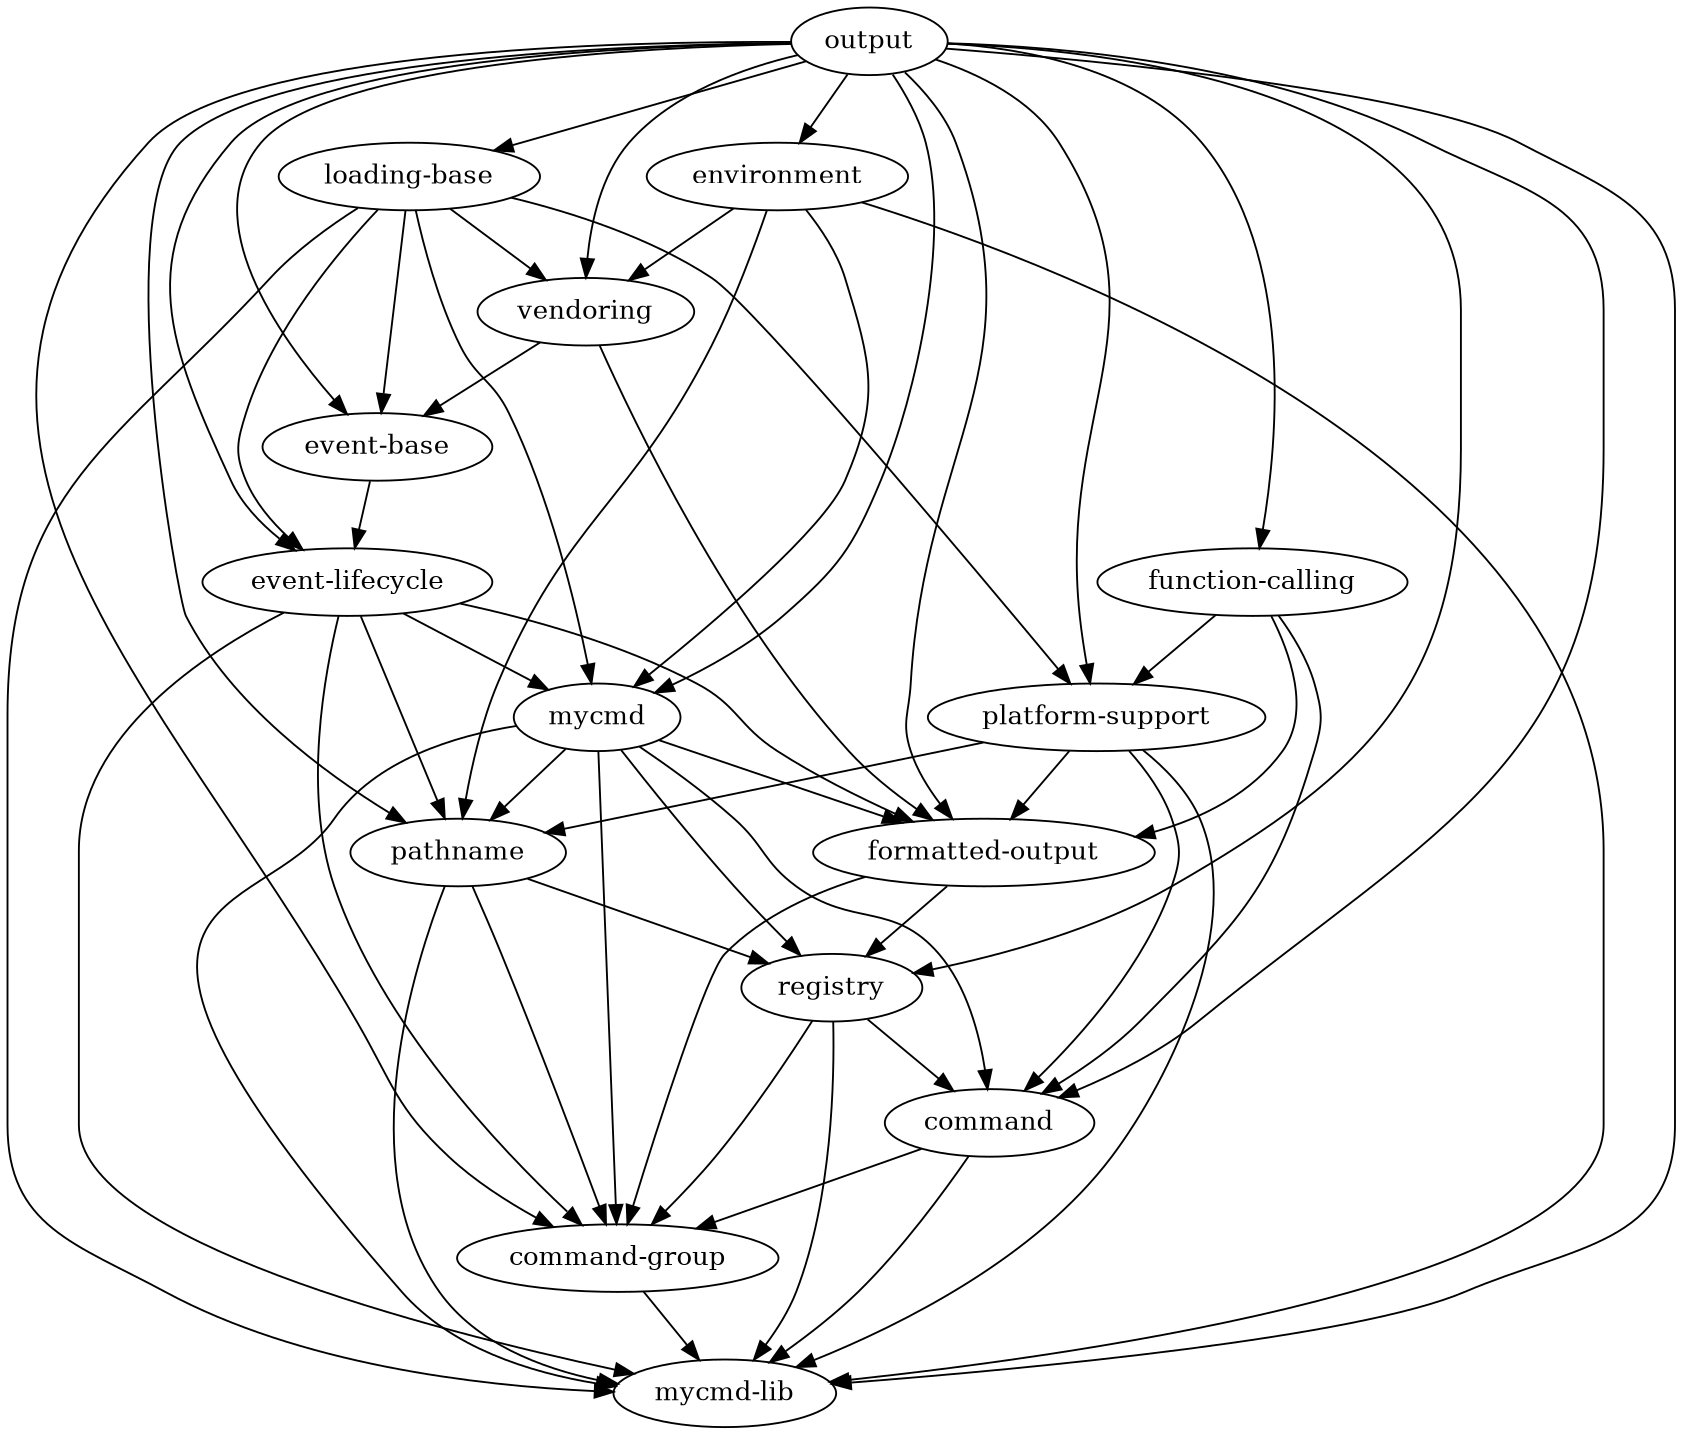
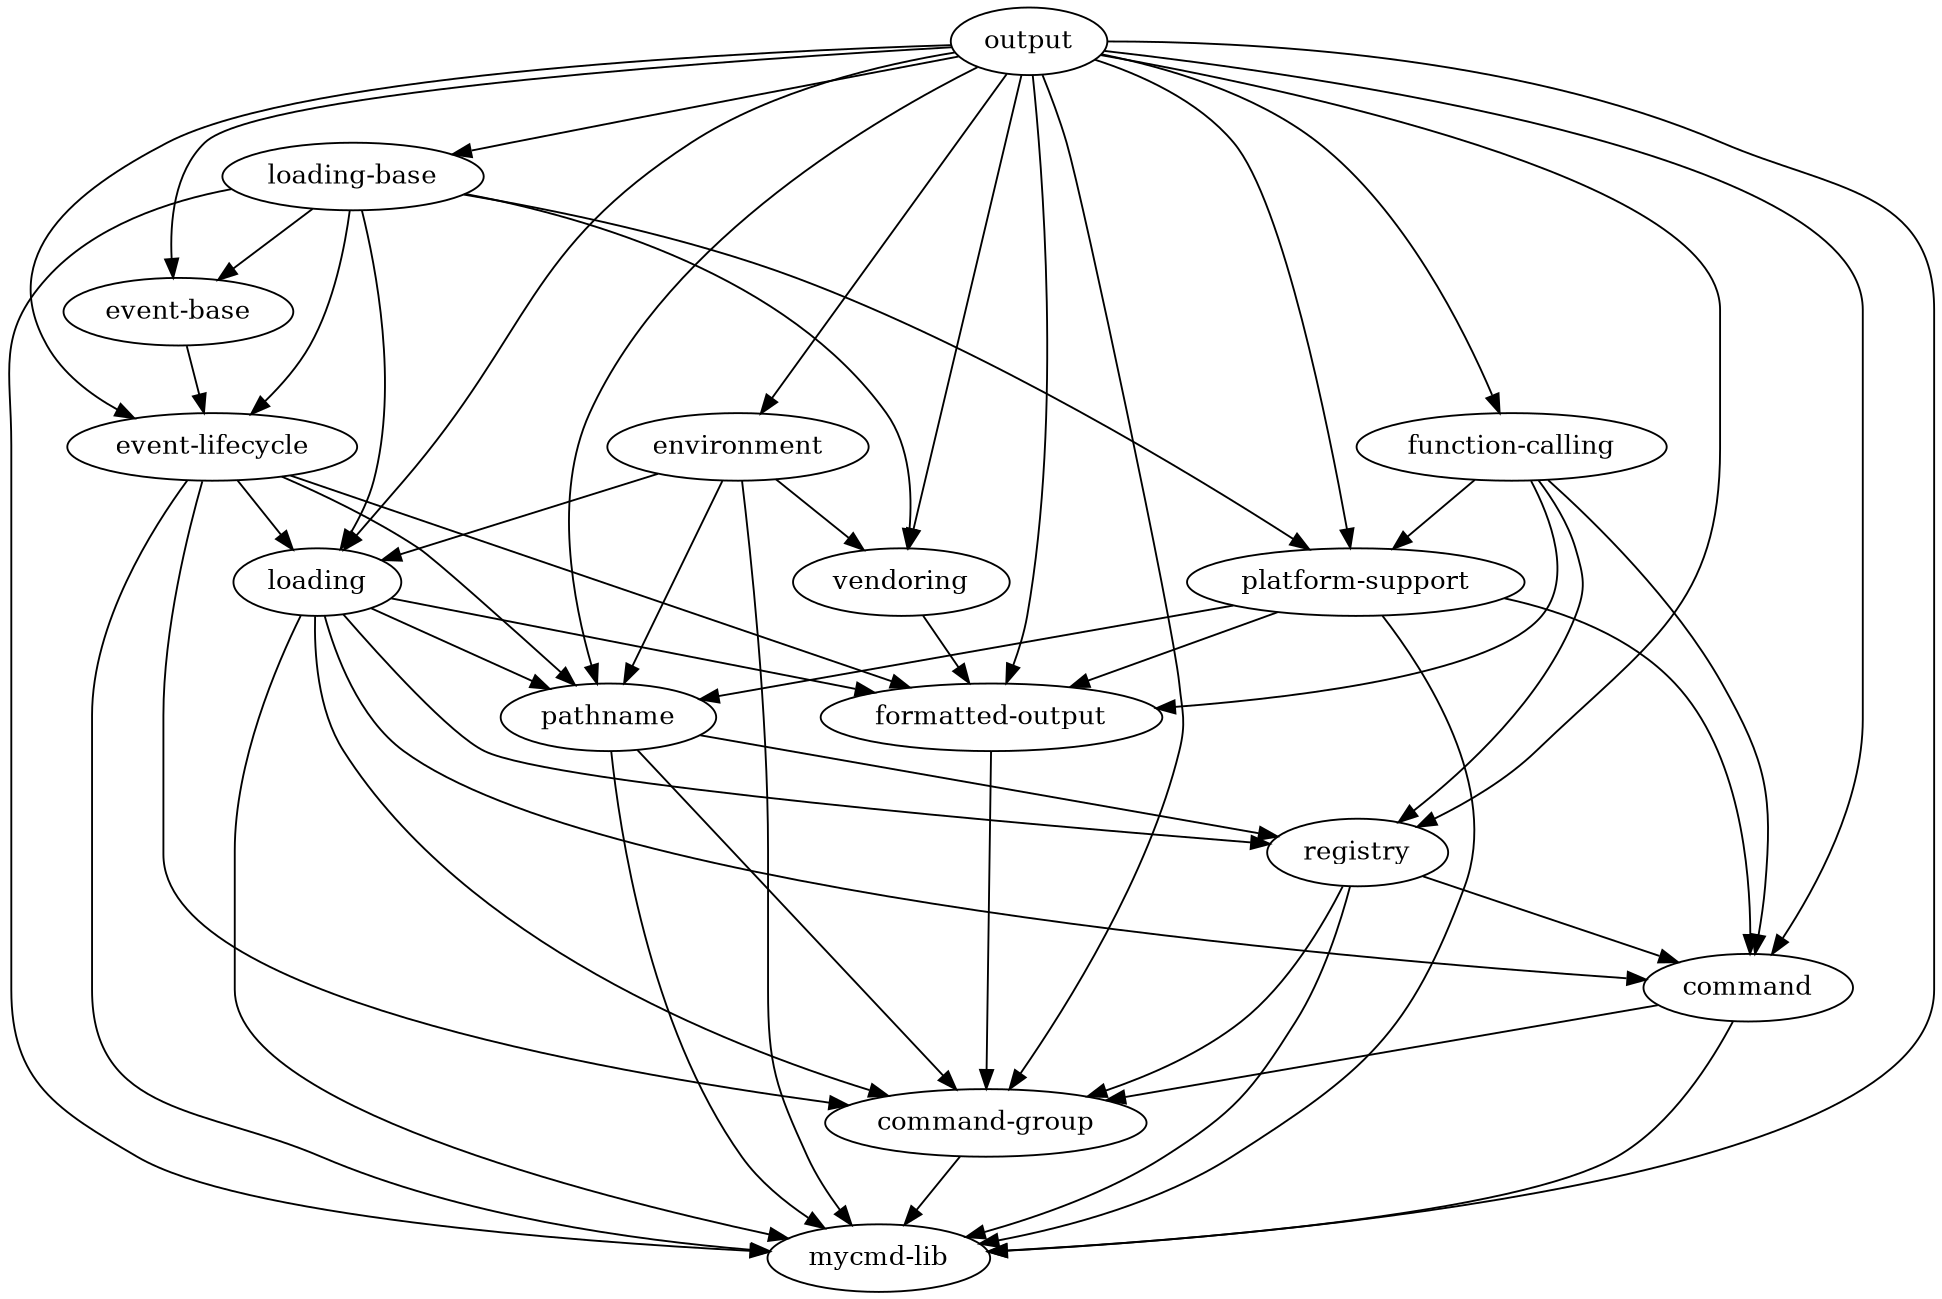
(495, 371) -> none
(597, 717) -> (317, 582)
(914, 915) -> (1551, 664)
